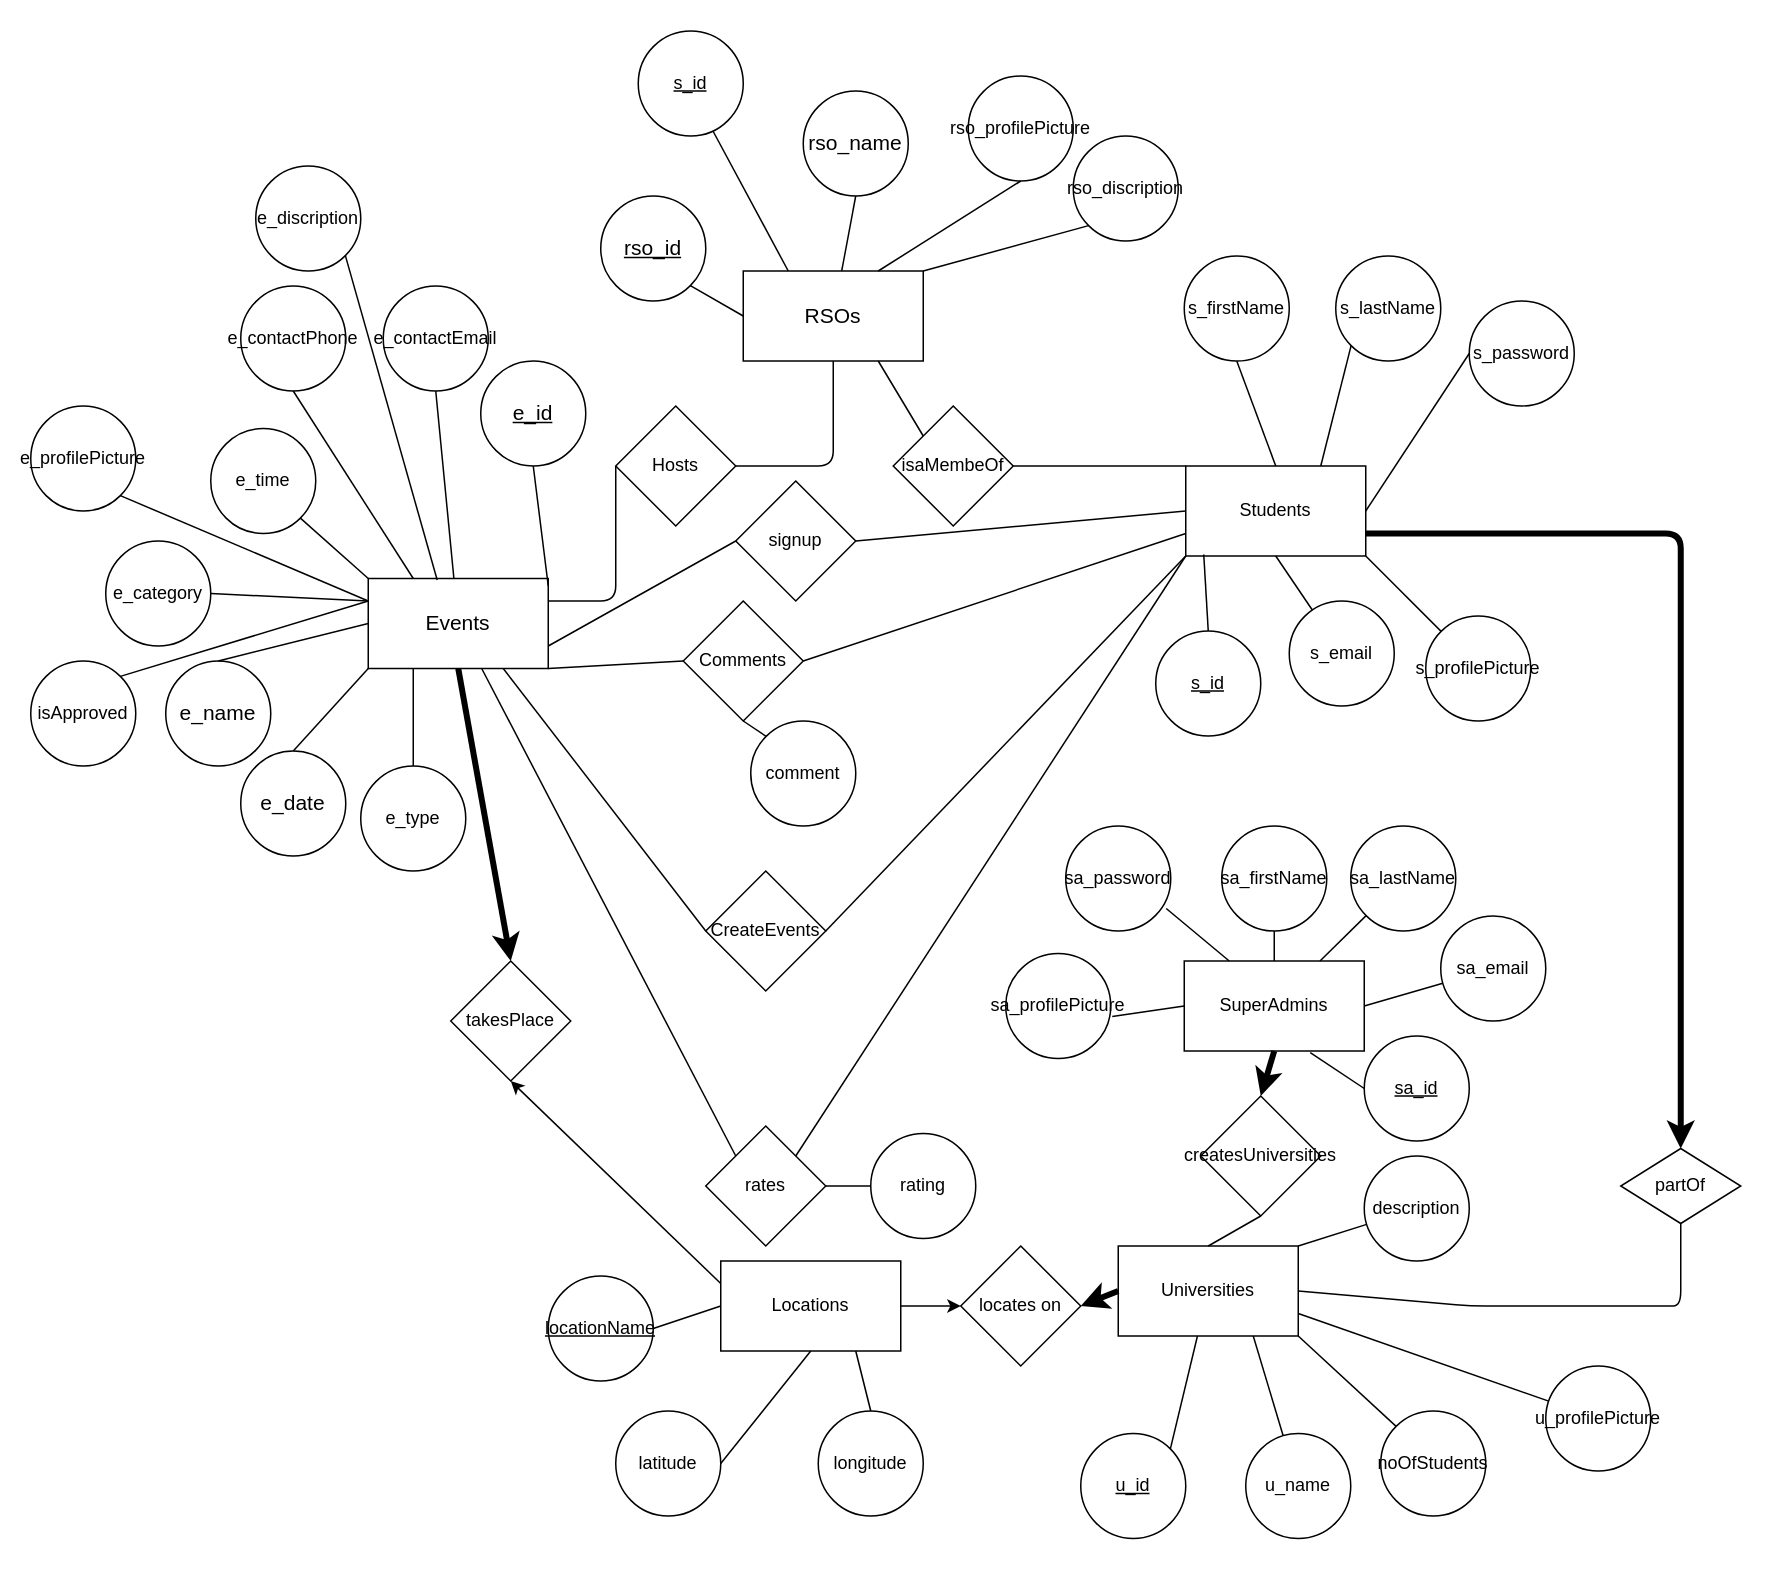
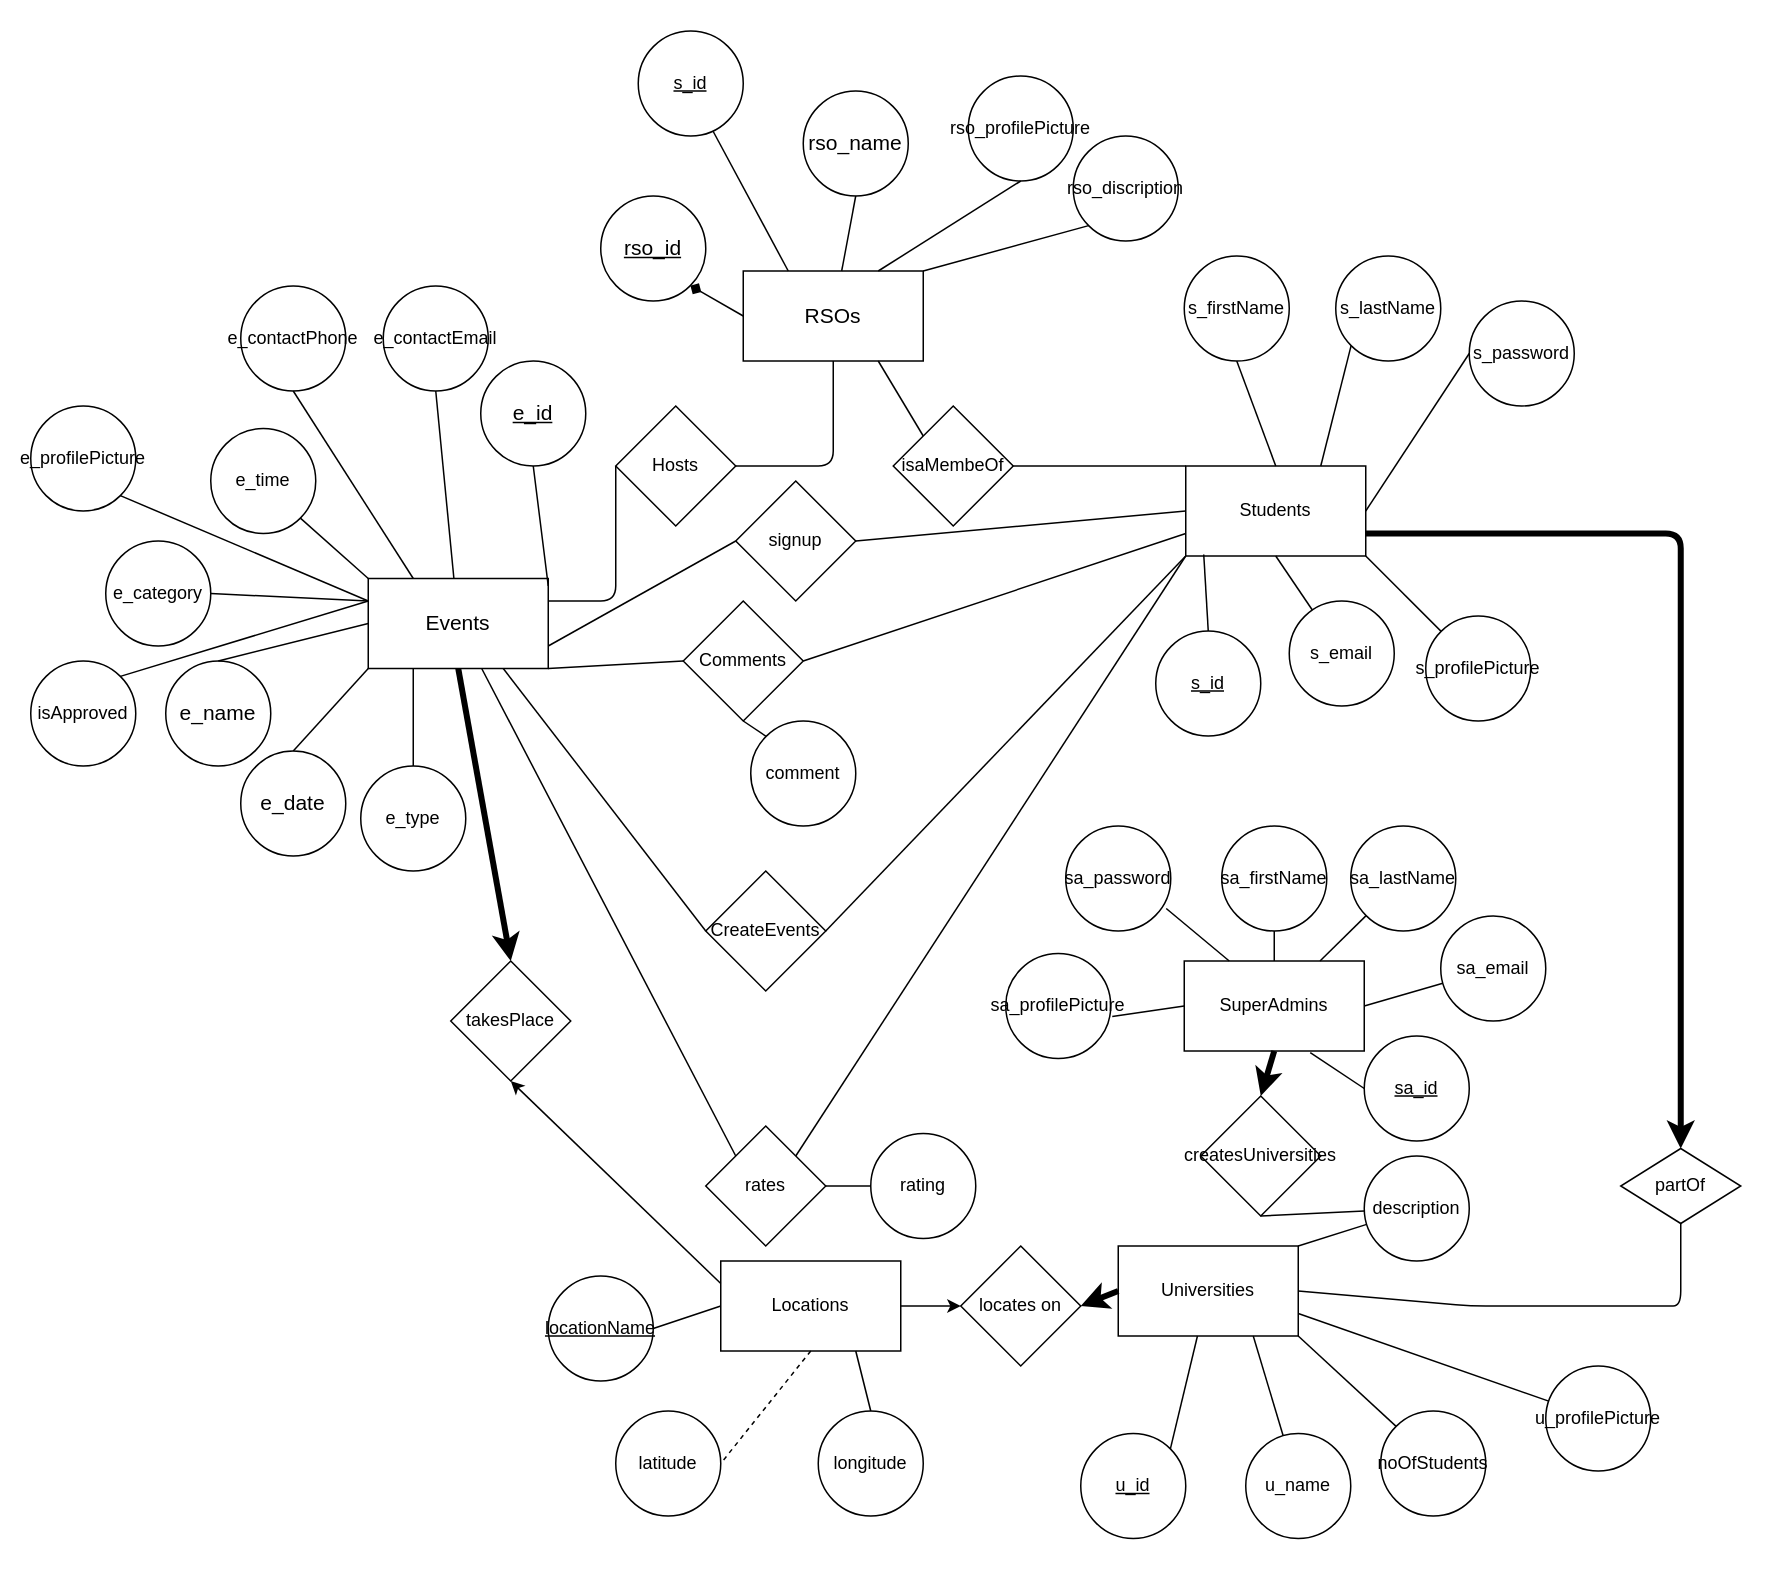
(308, 218) -> none
(696, 288) -> (701, 292)
(391, 418) -> none
(1235, 1231) -> (1312, 1213)
(765, 1408) -> (765, 1408)
